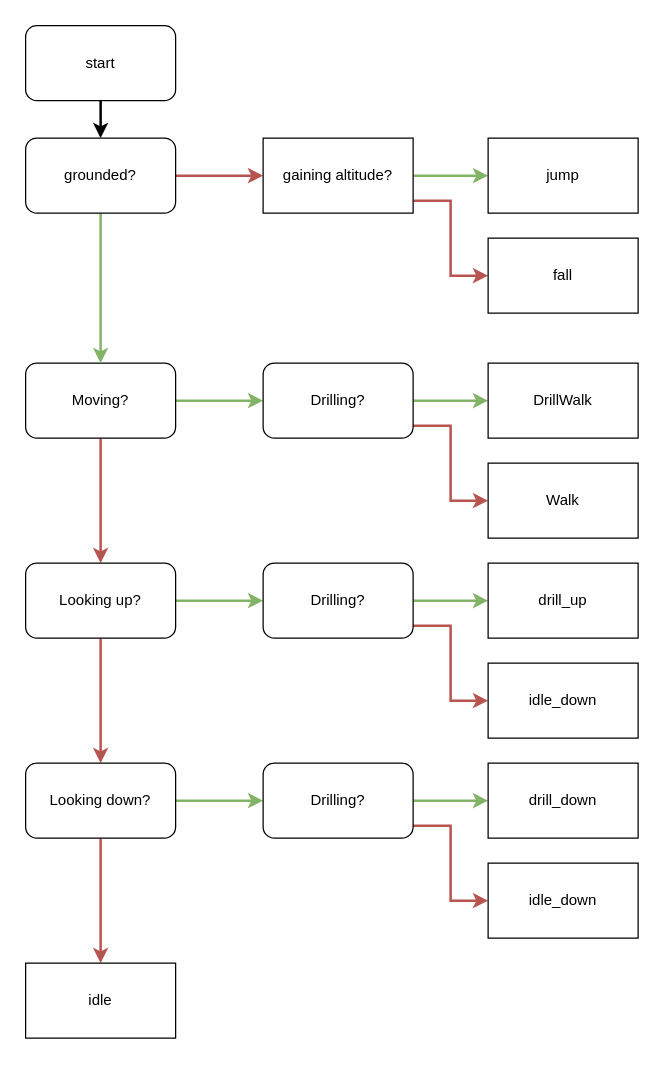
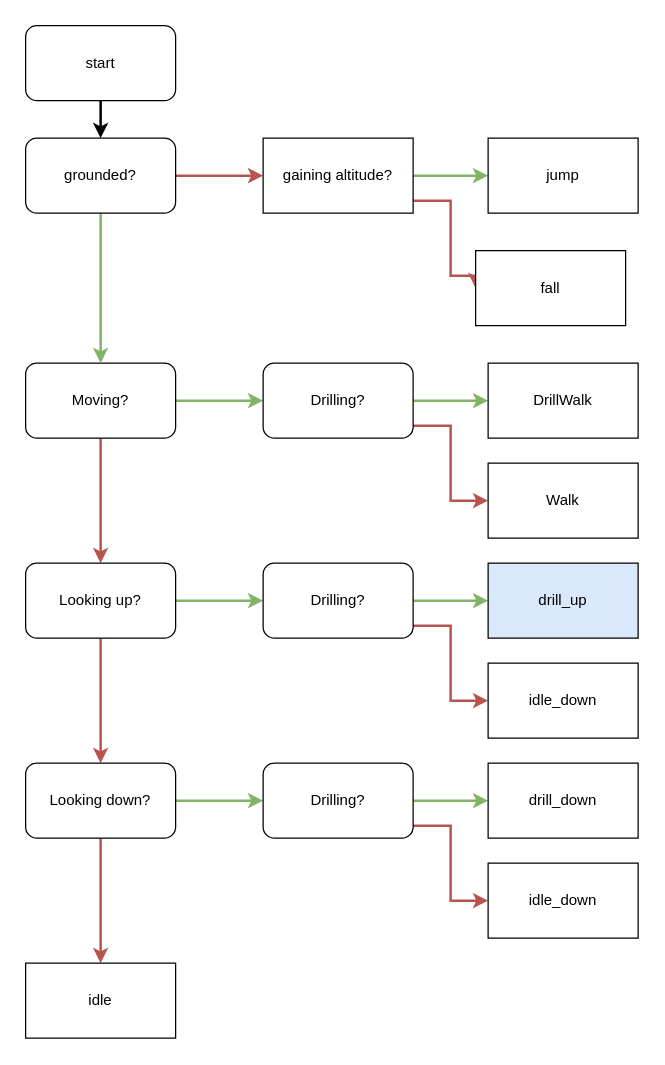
(563, 276) -> (551, 288)
(563, 601) -> (563, 601)
